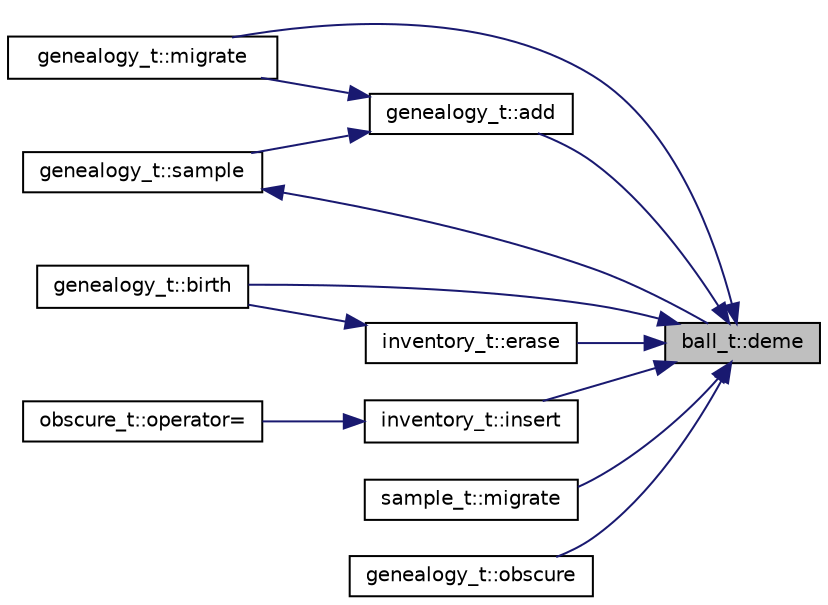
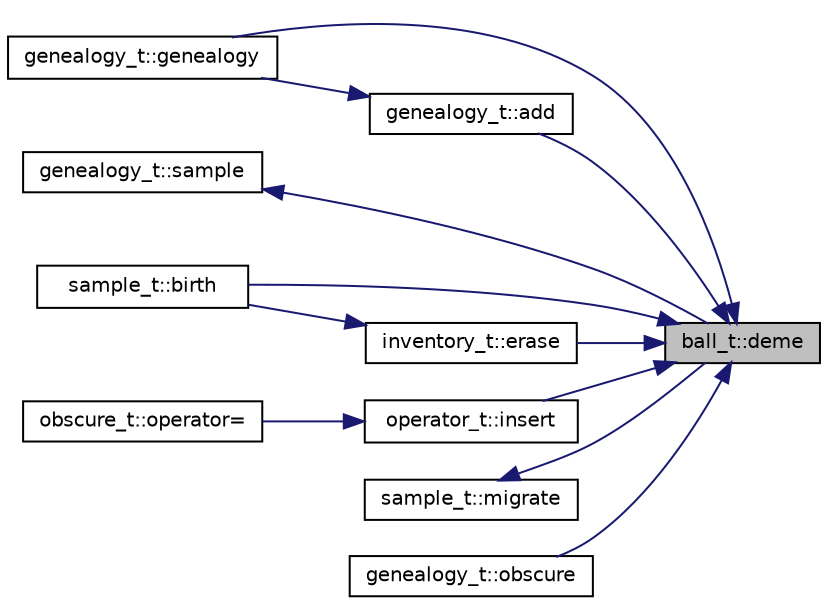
(143, 58) -> (143, 58)
(300, 144) -> none
(143, 287) -> (143, 287)
(471, 421) -> (471, 421)
(653, 440) -> (618, 428)
